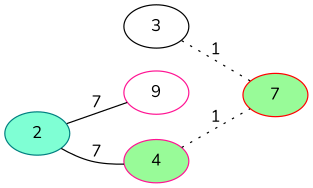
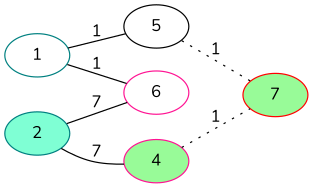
(156, 26) -> (156, 26)
none -> (37, 55)
(156, 93) -> (156, 93)
